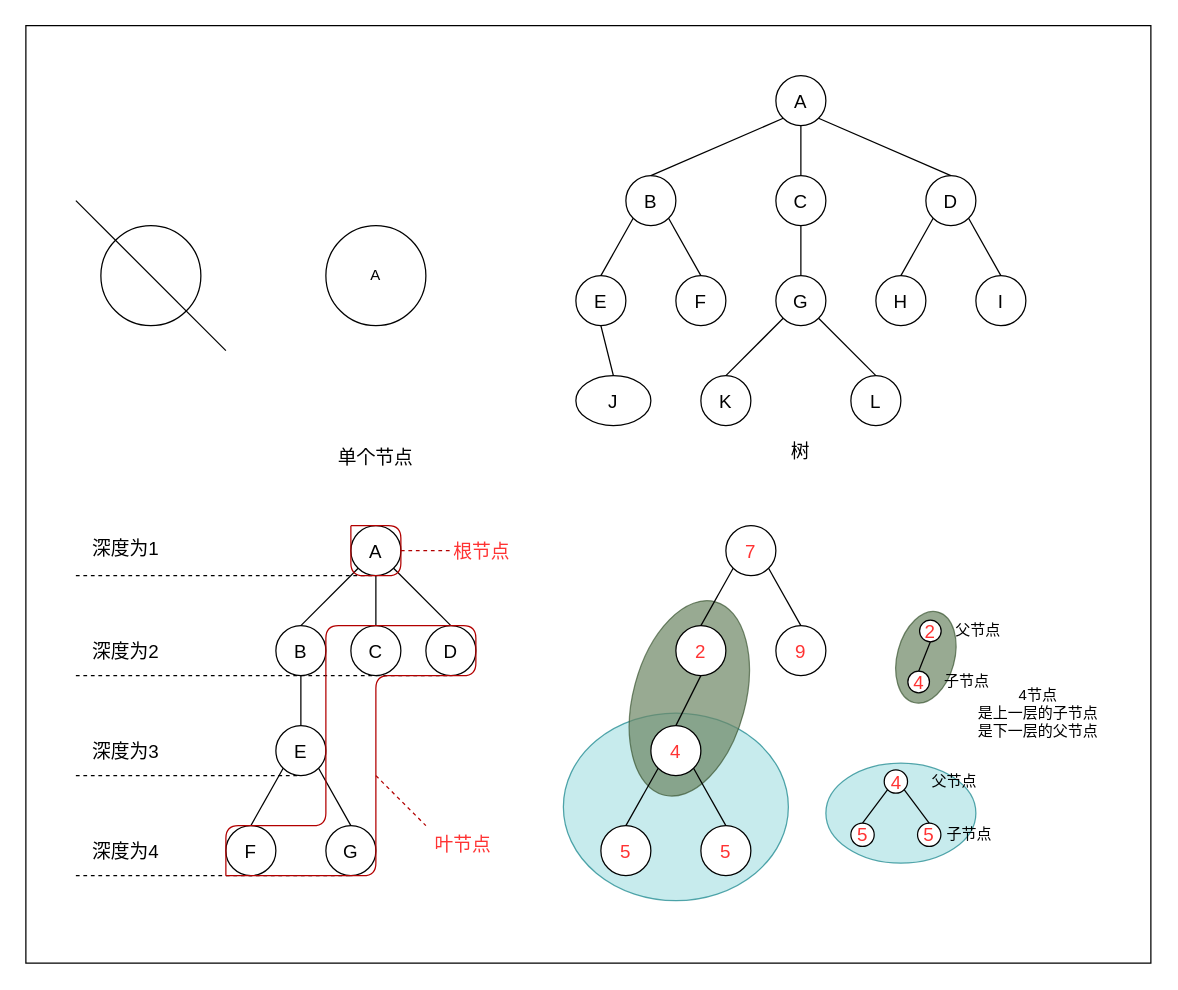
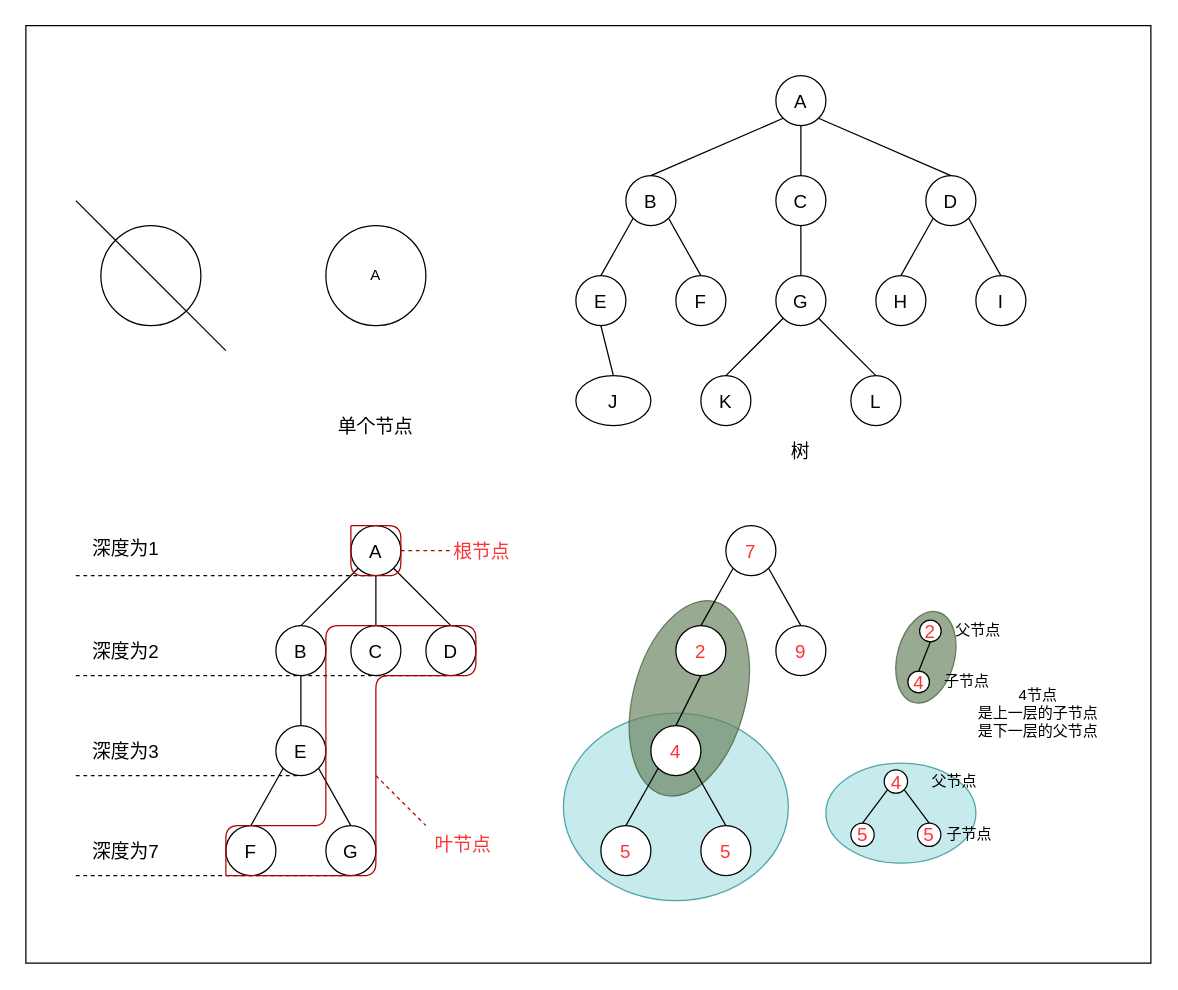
(376, 457) -> (376, 426)
(126, 851) -> (126, 851)
